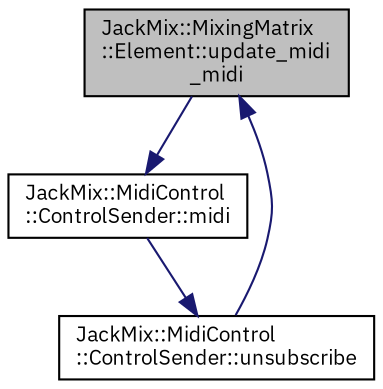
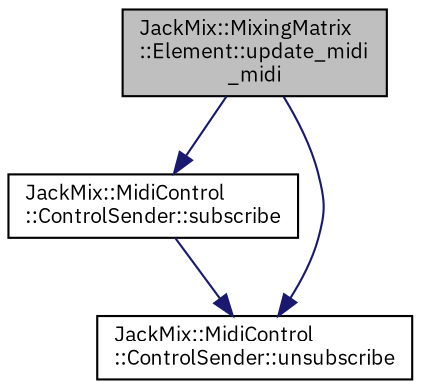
(128, 206) -> (153, 206)
(271, 217) -> (323, 197)
